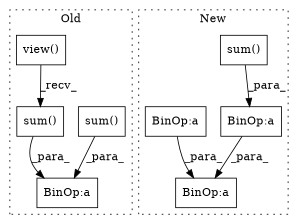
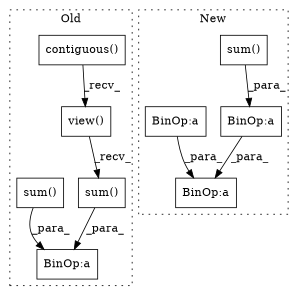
none -> (82, 50)
